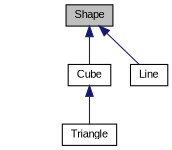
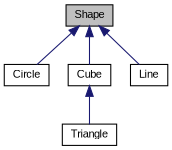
none -> (27, 75)
